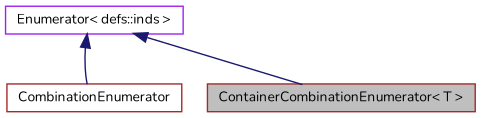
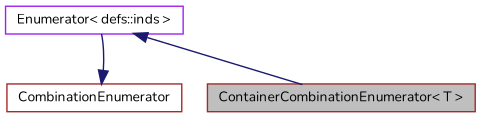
(85, 66) -> (104, 52)
